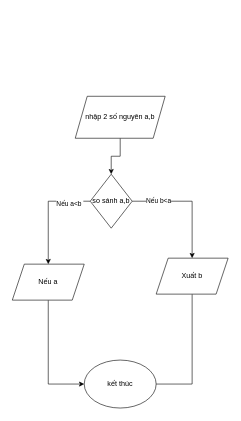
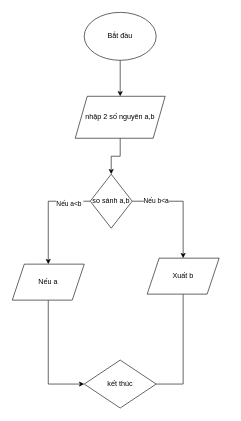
none -> (120, 36)
none -> (120, 90)
(192, 276) -> (183, 276)
(120, 384) -> (120, 384)
